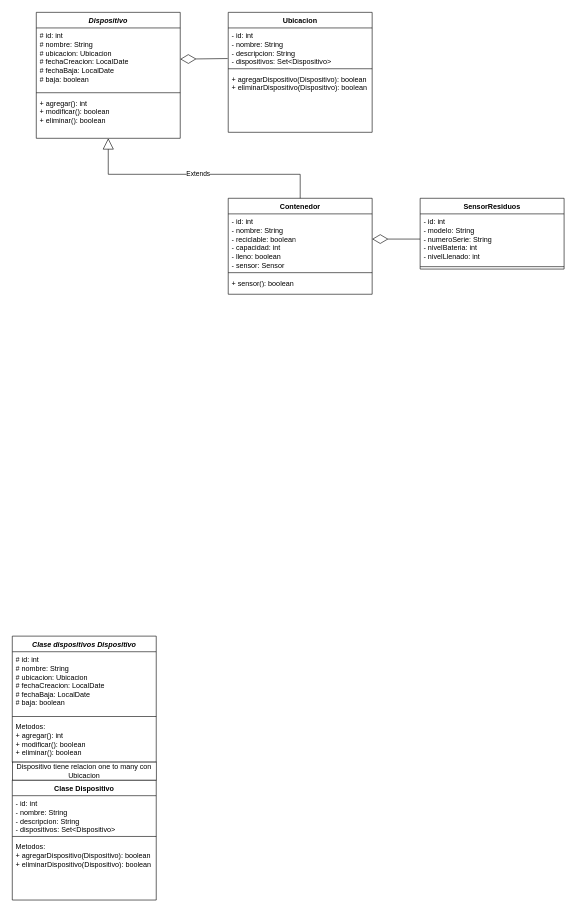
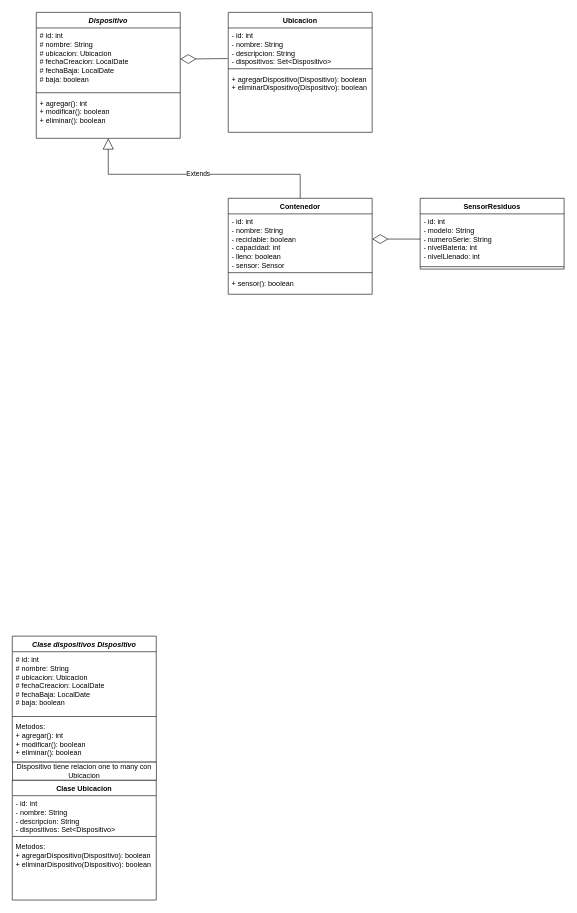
(84, 789) -> (84, 789)
